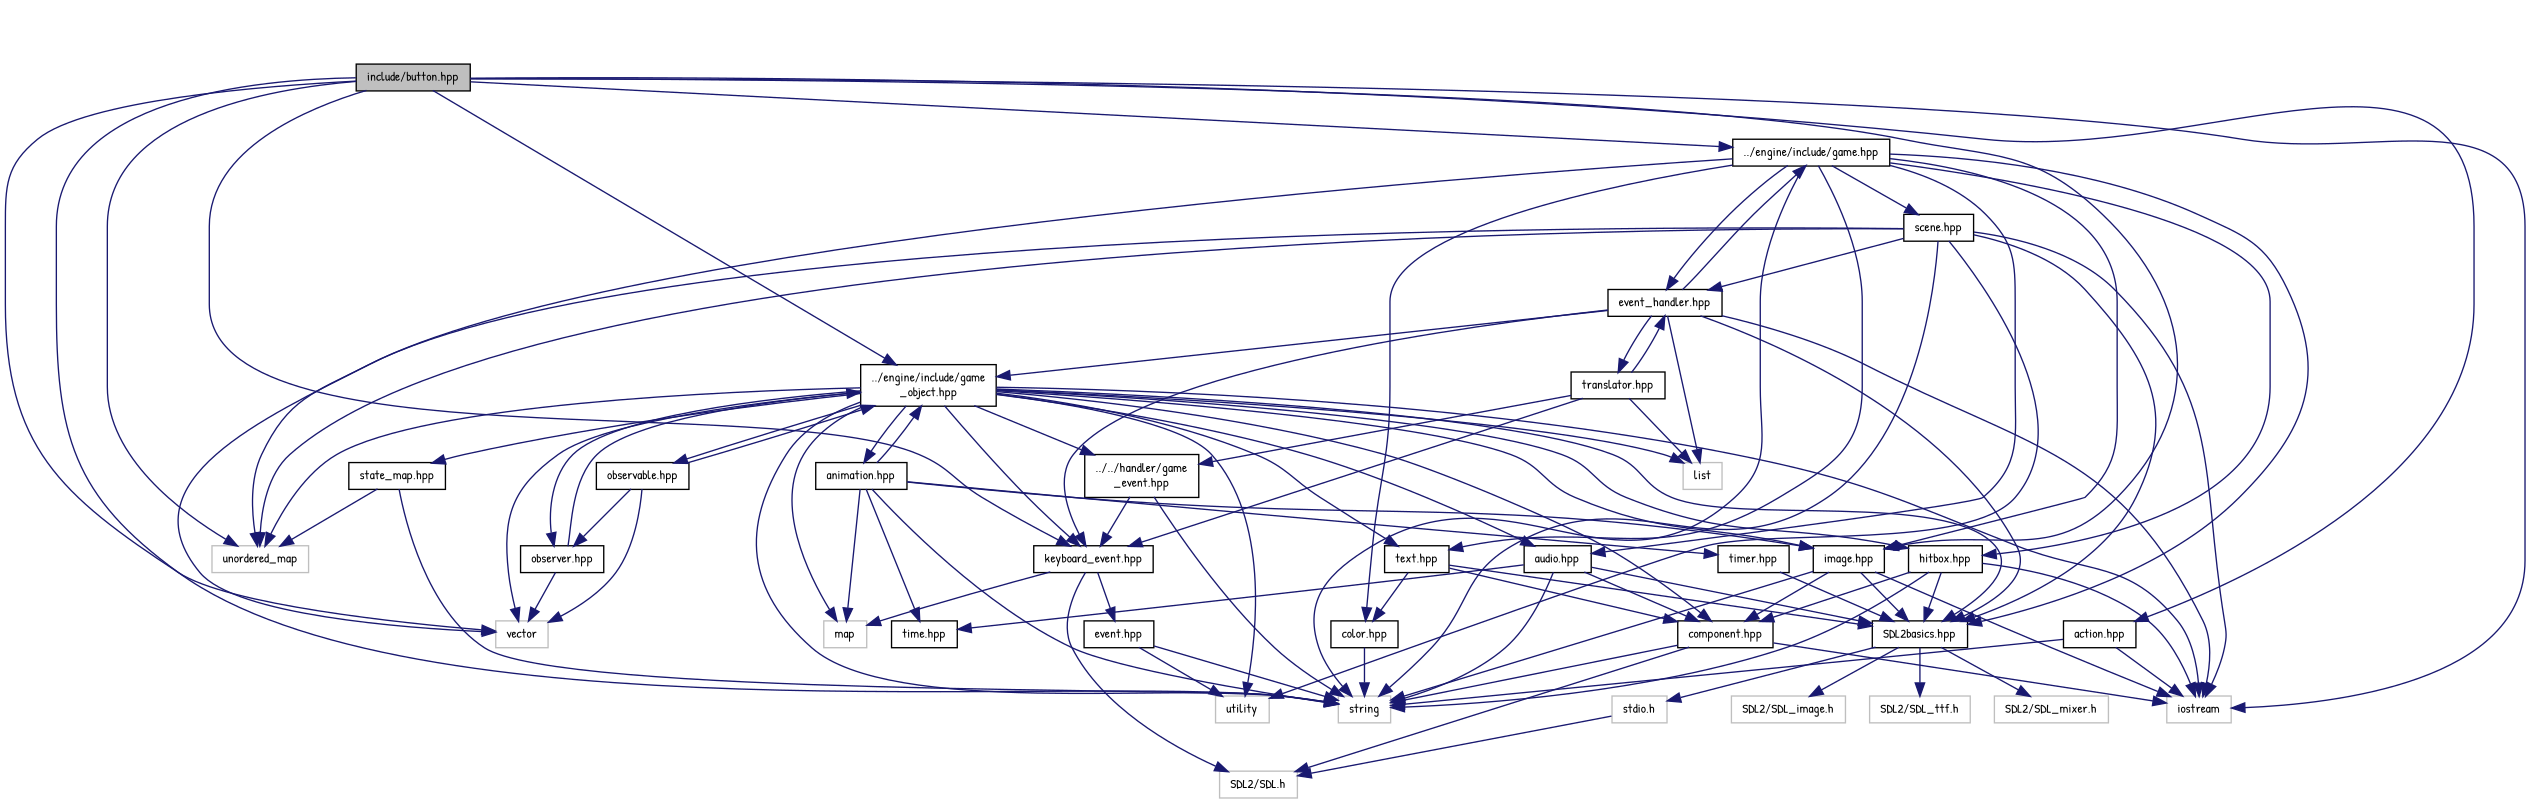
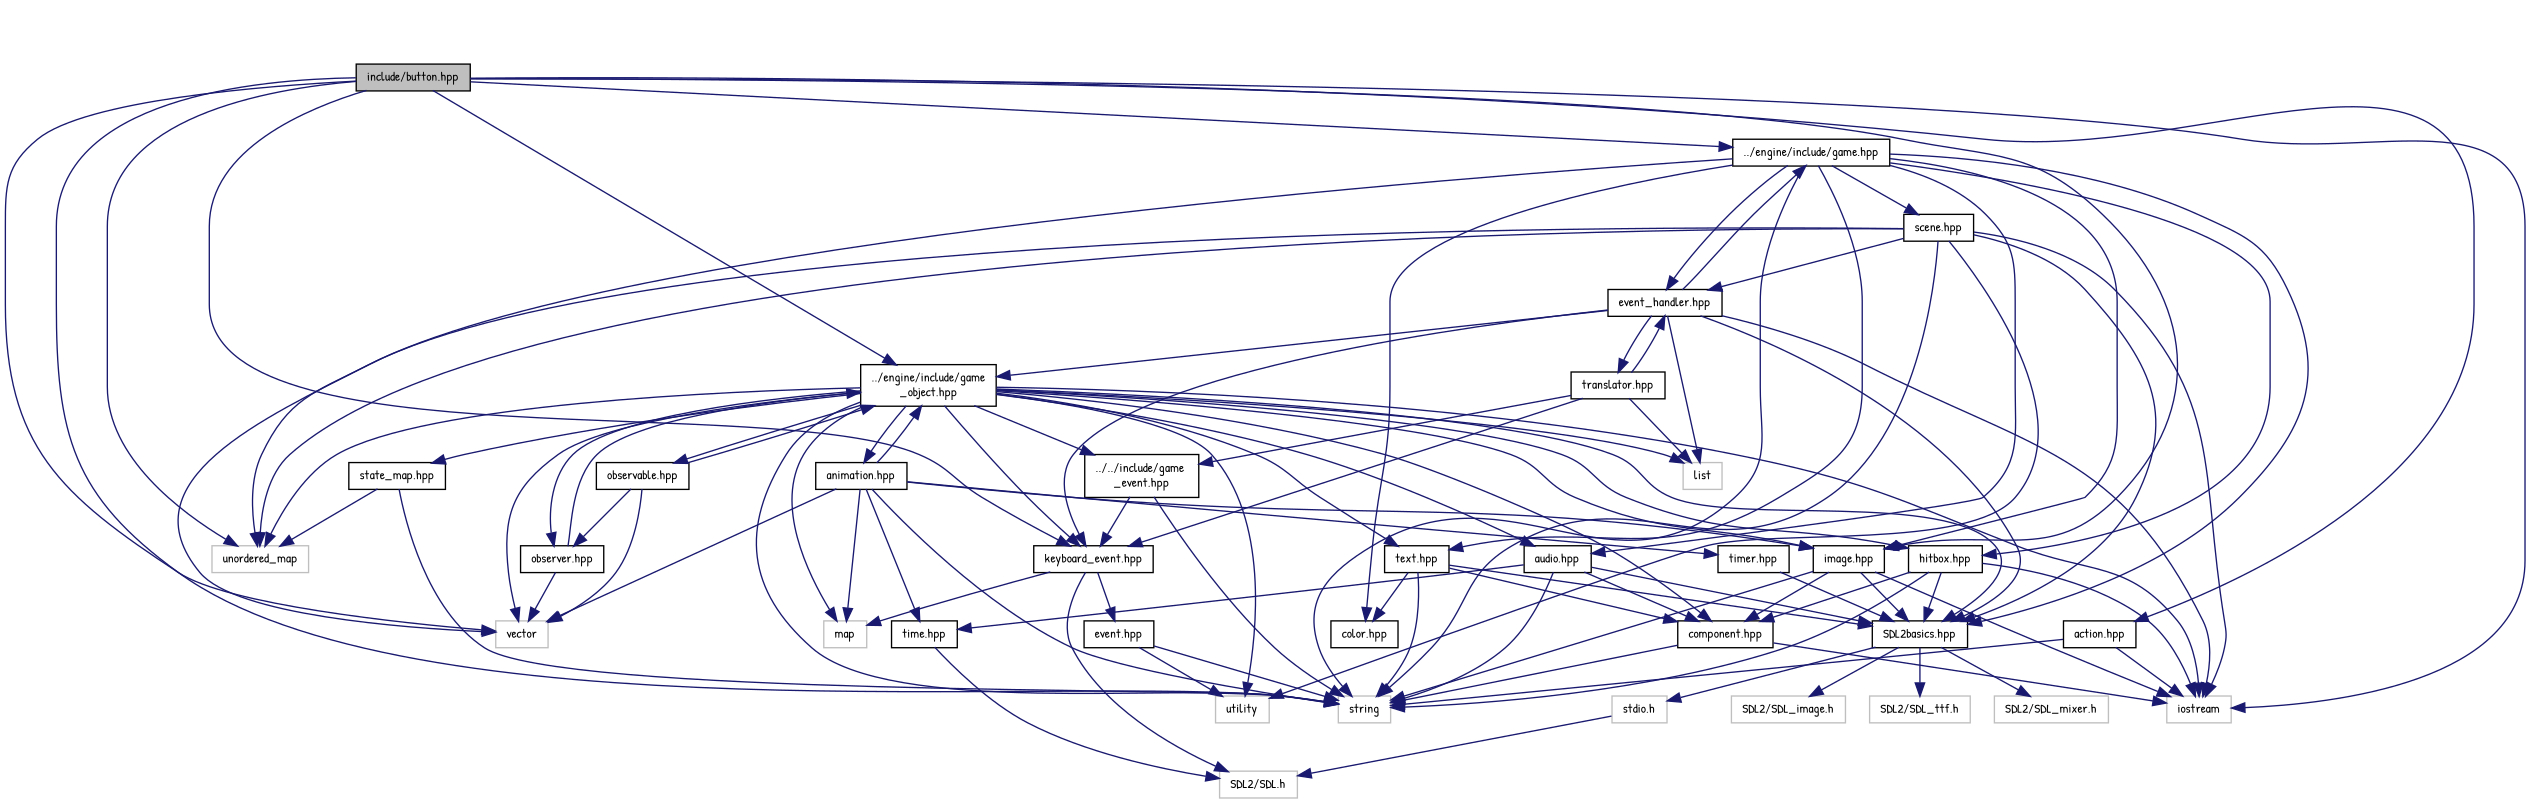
(1142, 476) -> (1142, 476)
none -> (698, 552)
(1364, 673) -> (1414, 633)
(1489, 710) -> (1058, 737)
